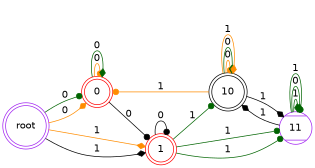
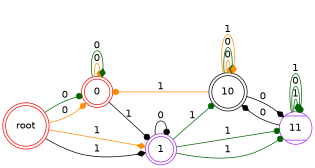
(263, 97) -> (263, 97)
(263, 113) -> (263, 113)
(129, 114) -> (129, 114)
(26, 126) -> (26, 126)
(161, 149) -> (161, 149)
